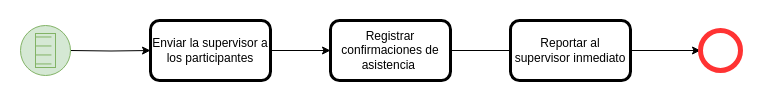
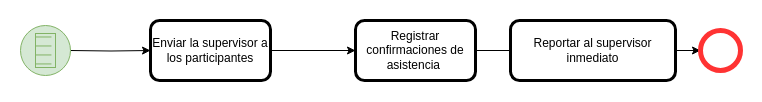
(391, 51) -> (416, 51)
(571, 51) -> (593, 51)
